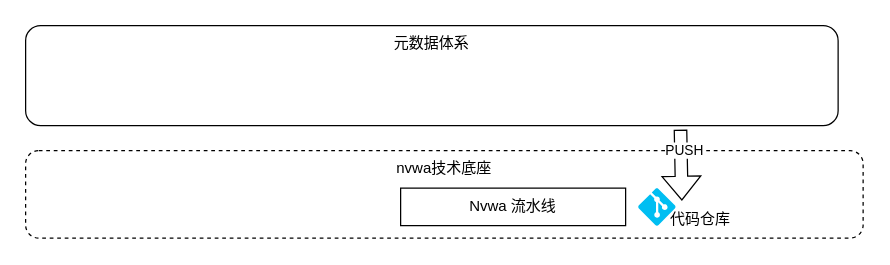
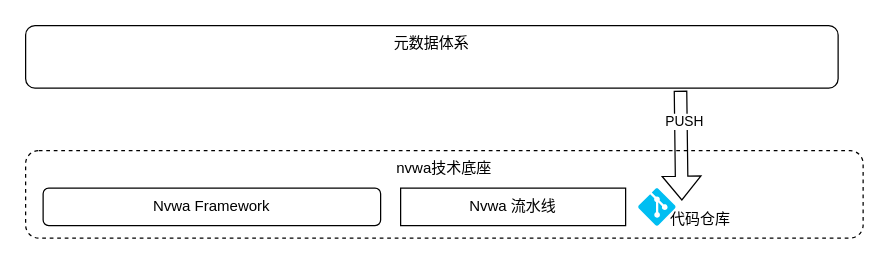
(432, 76) -> (432, 57)
none -> (212, 207)
